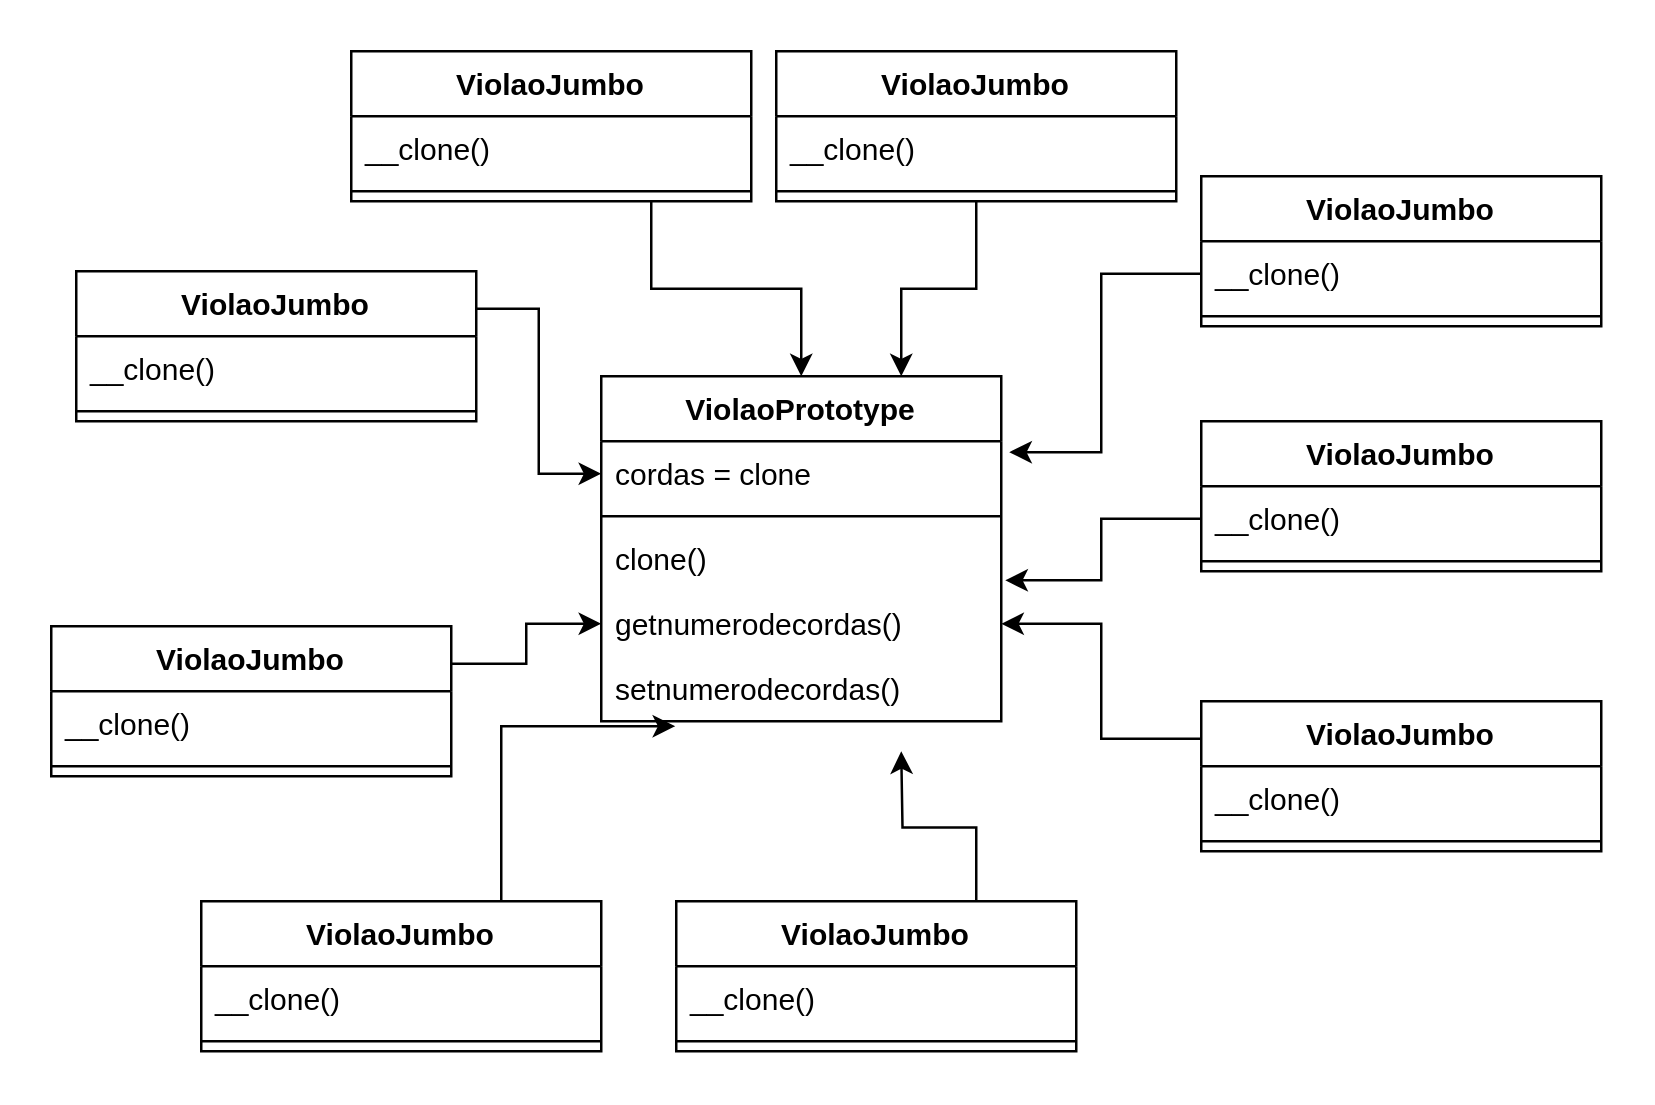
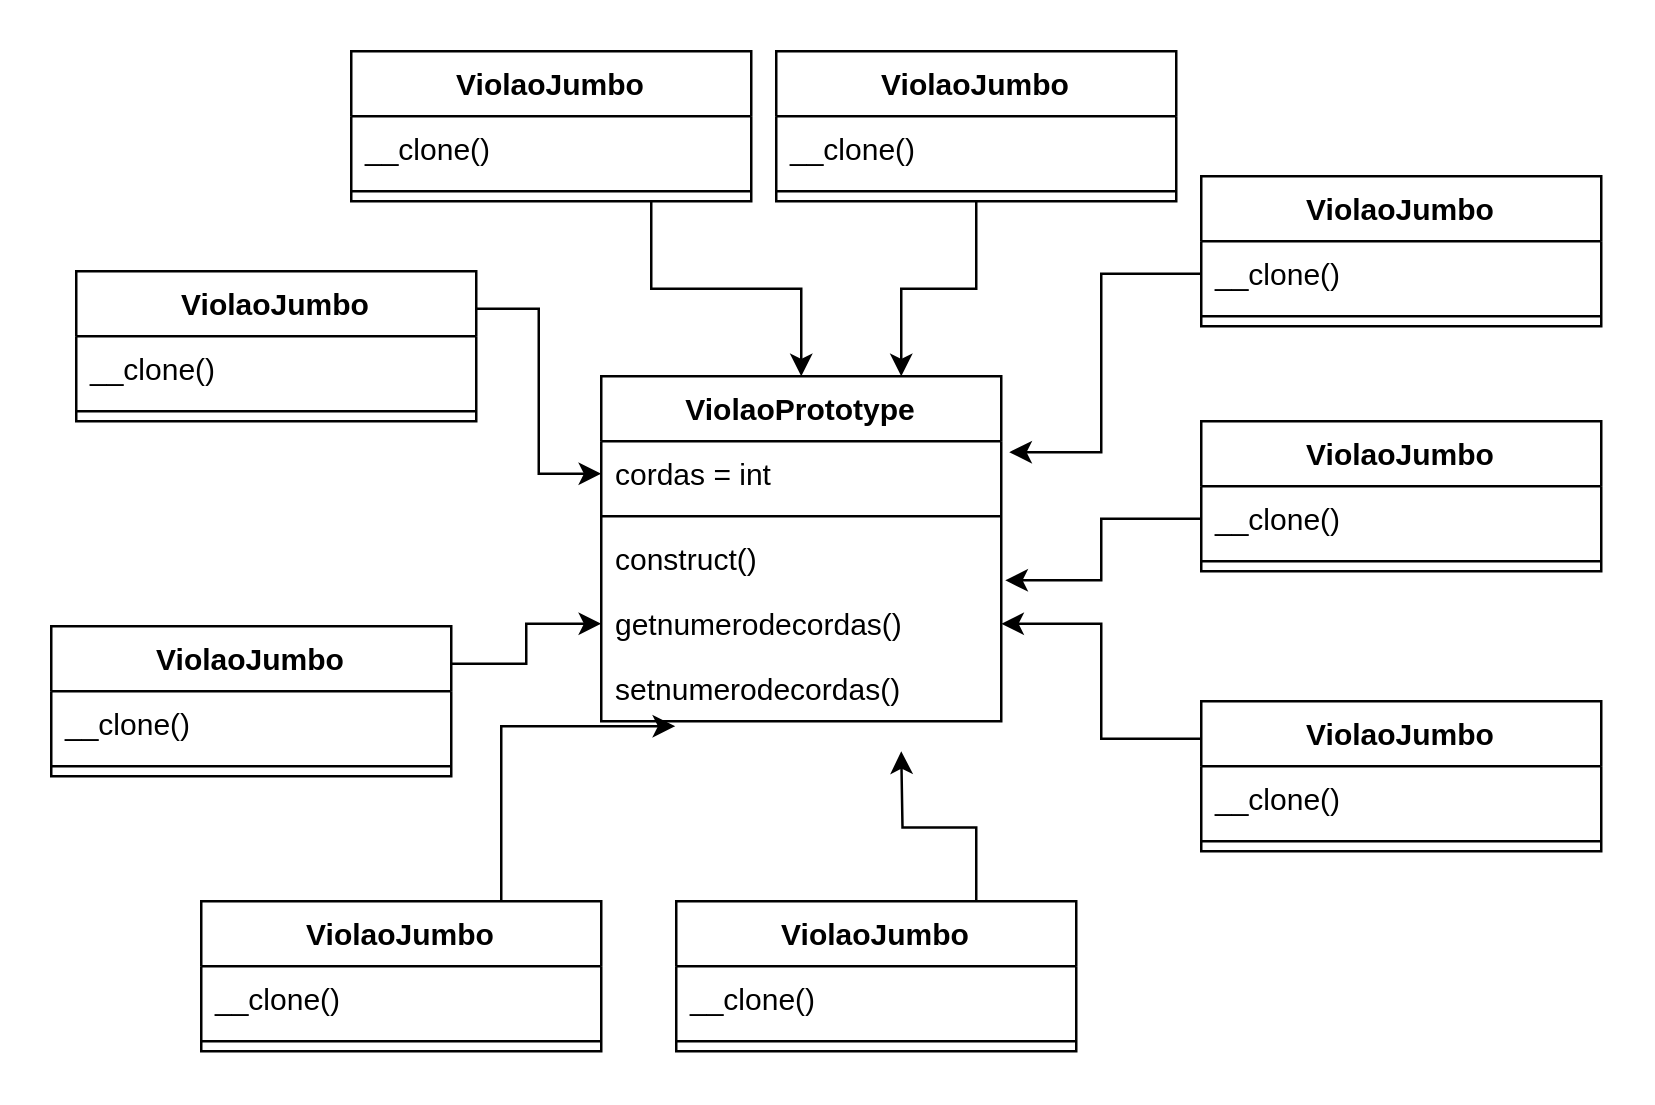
(721, 475) -> (704, 475)
(670, 560) -> (707, 560)
